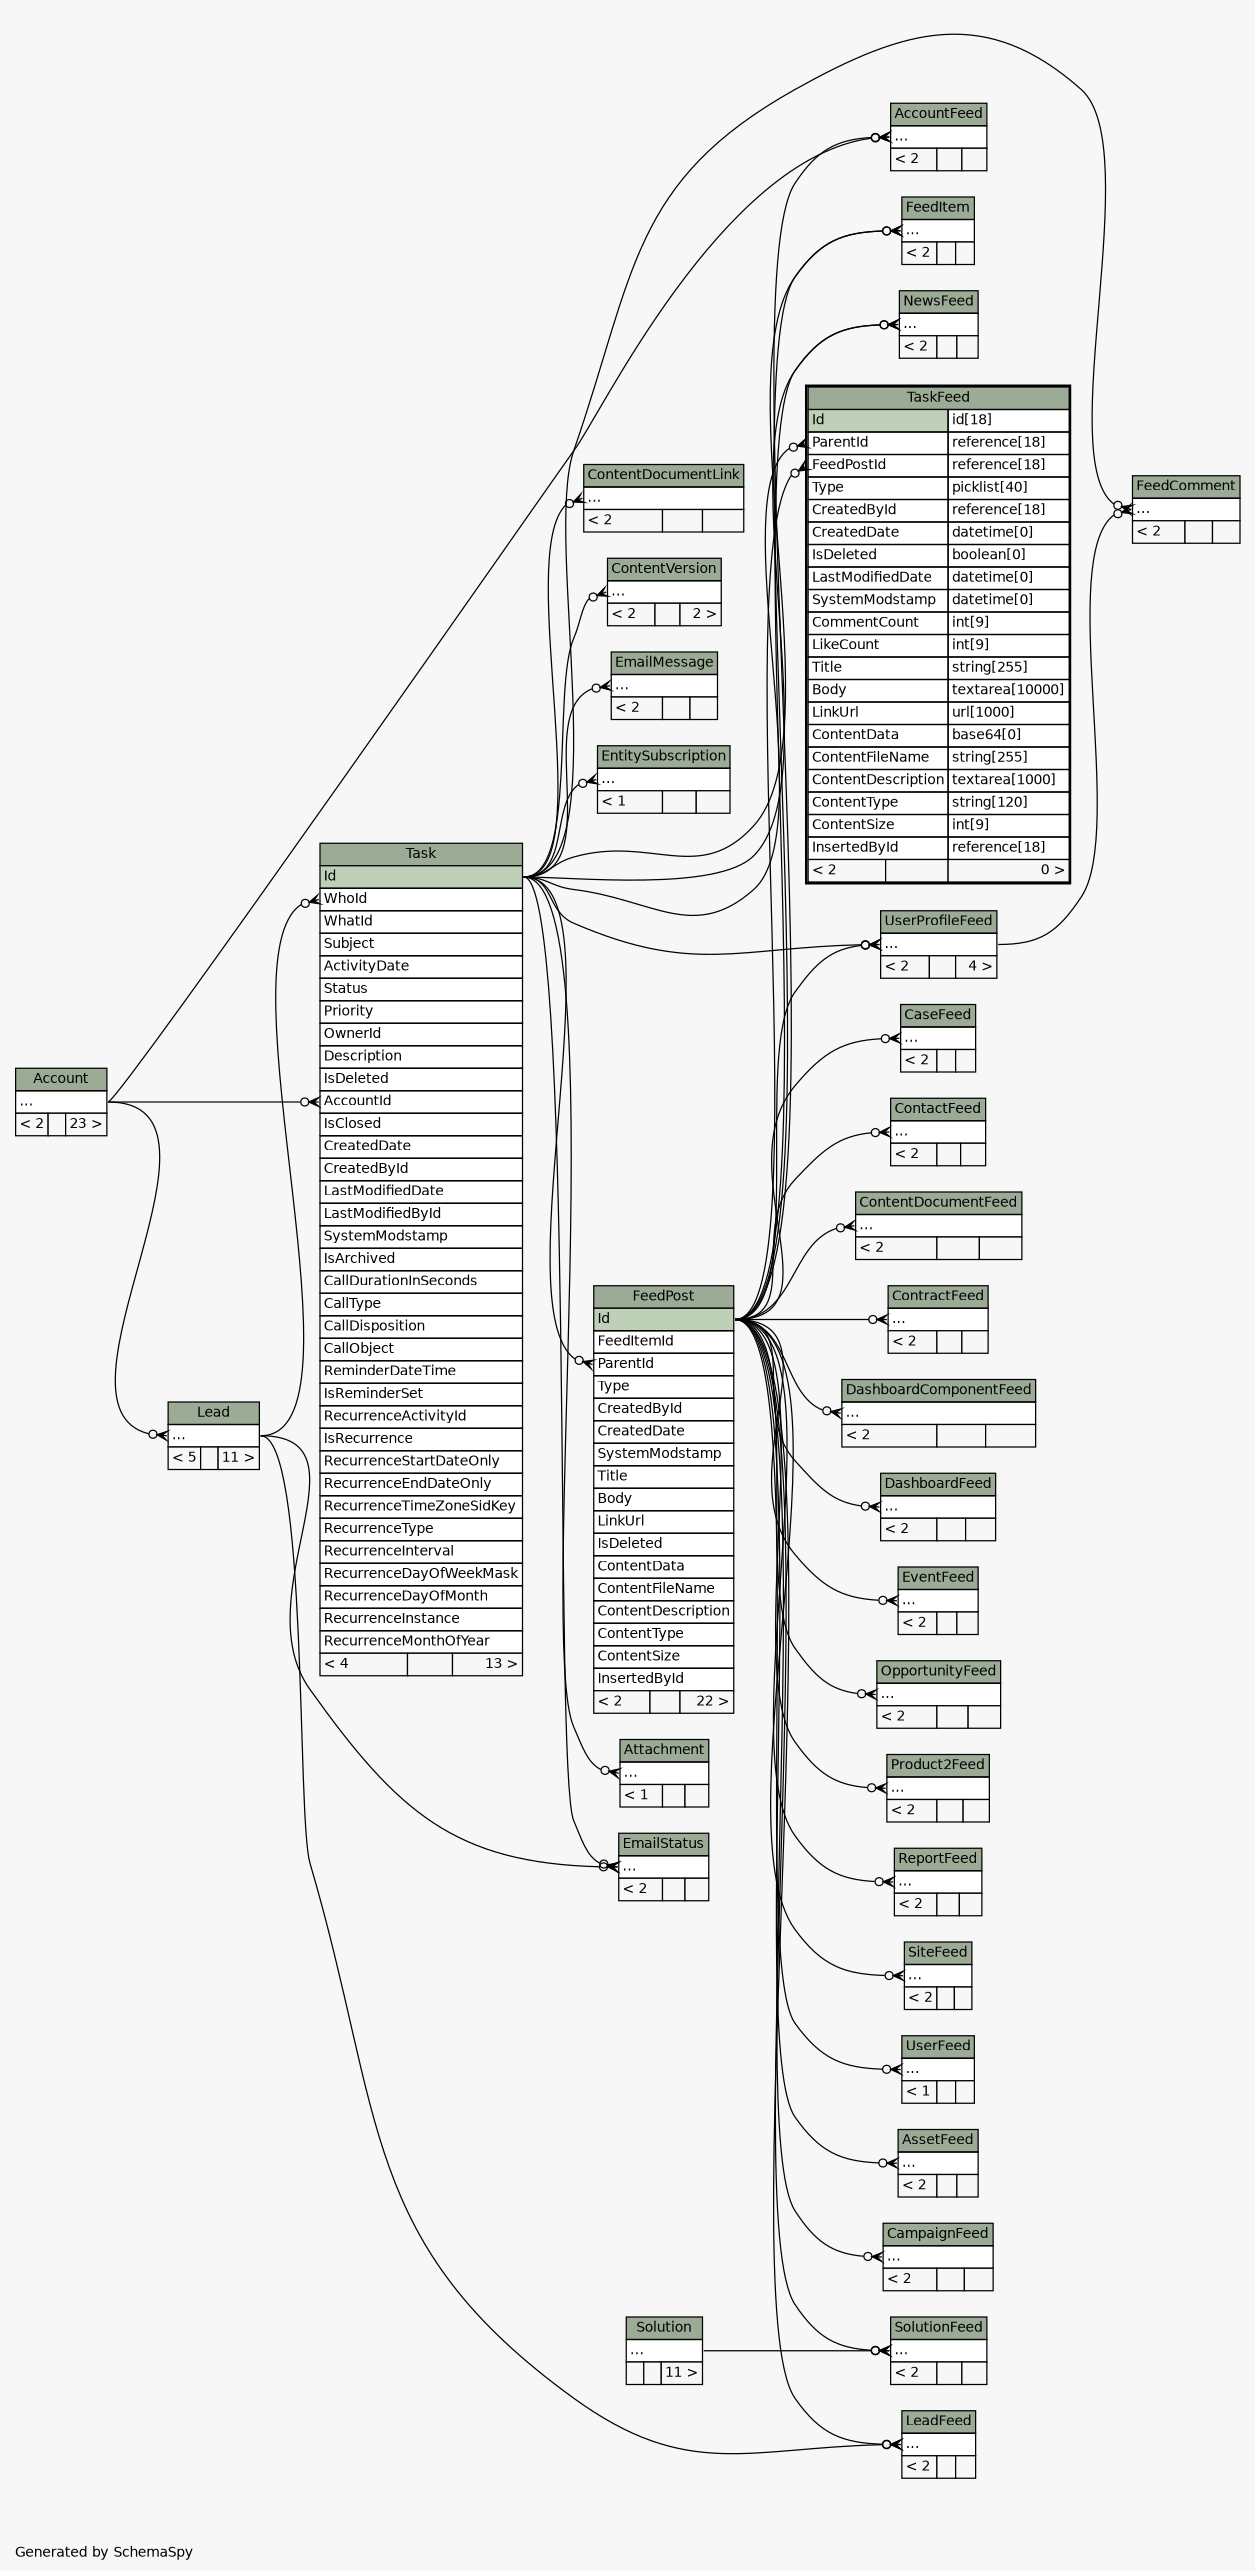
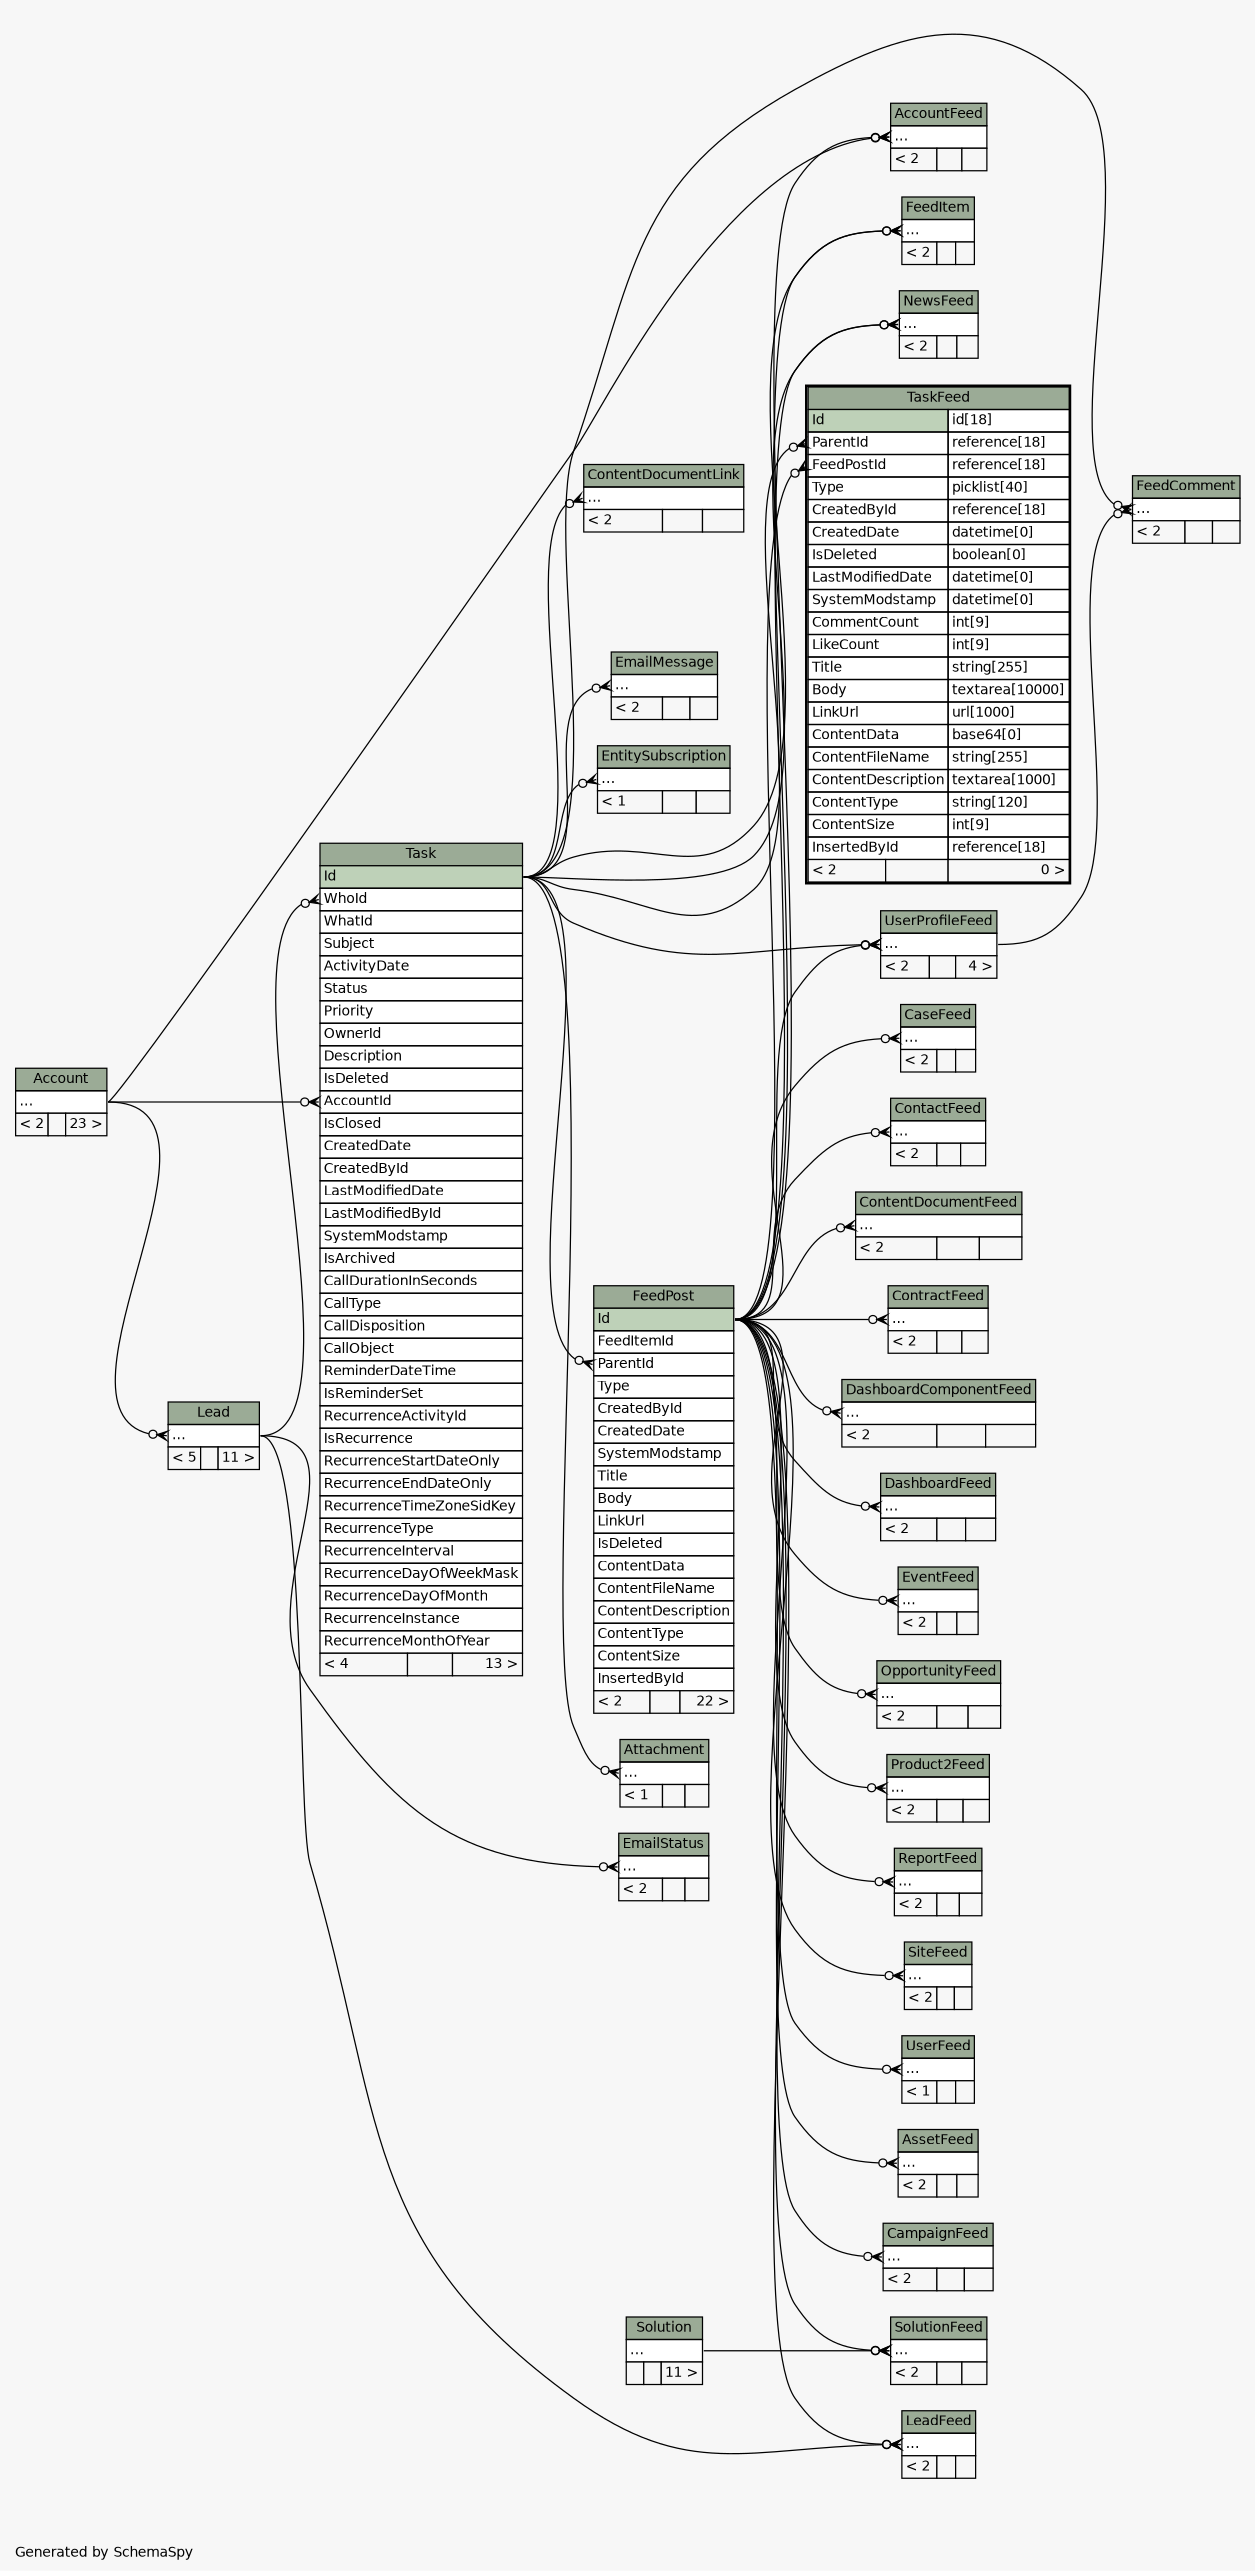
(664, 592) -> none
(559, 1273) -> none
